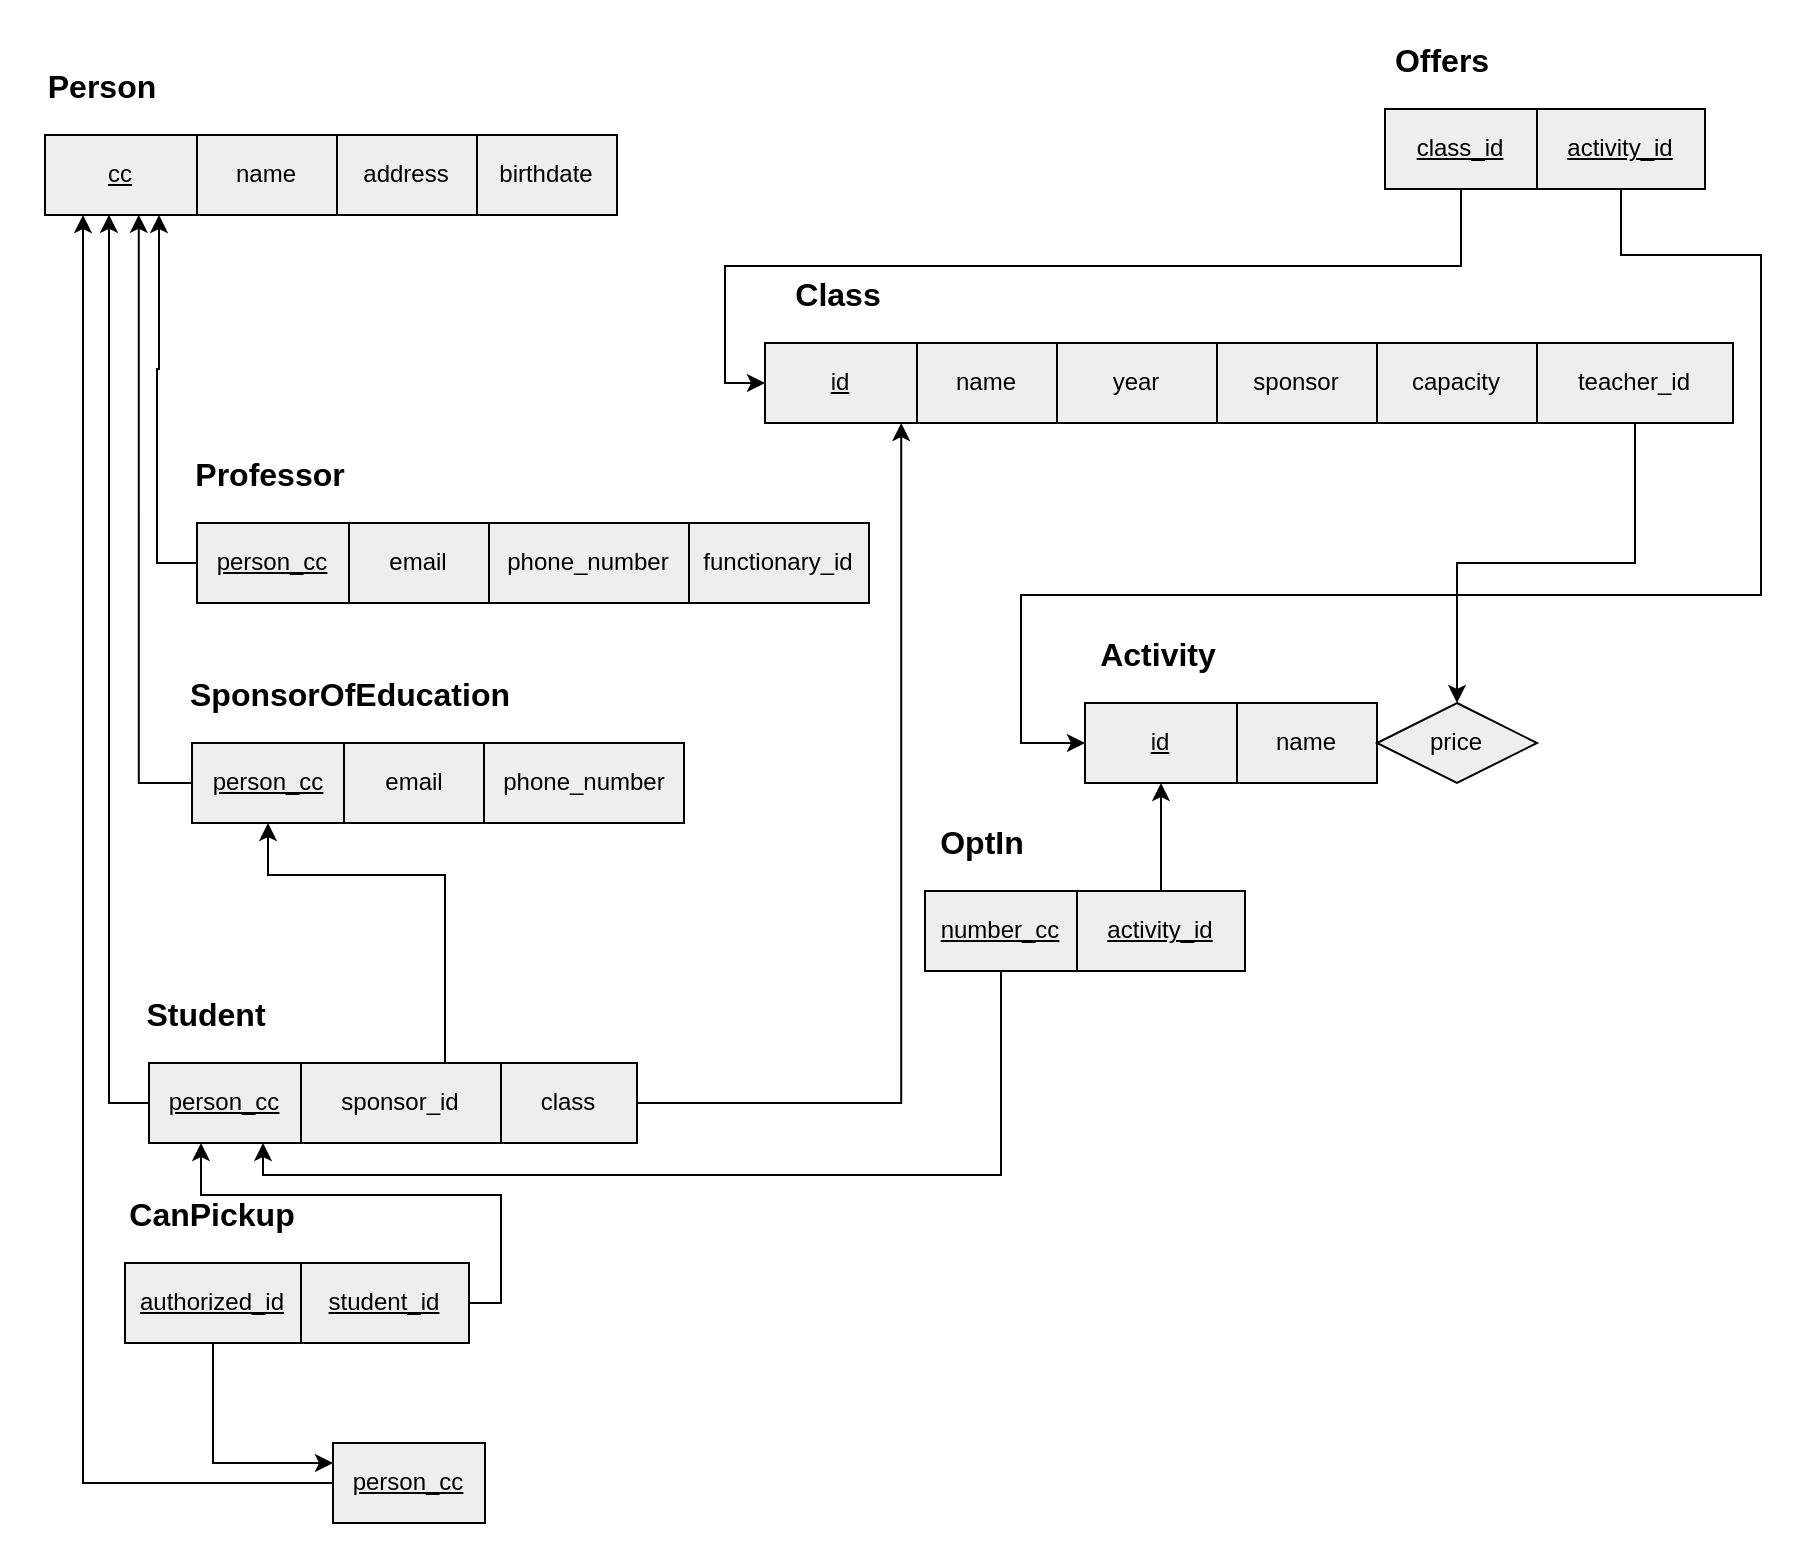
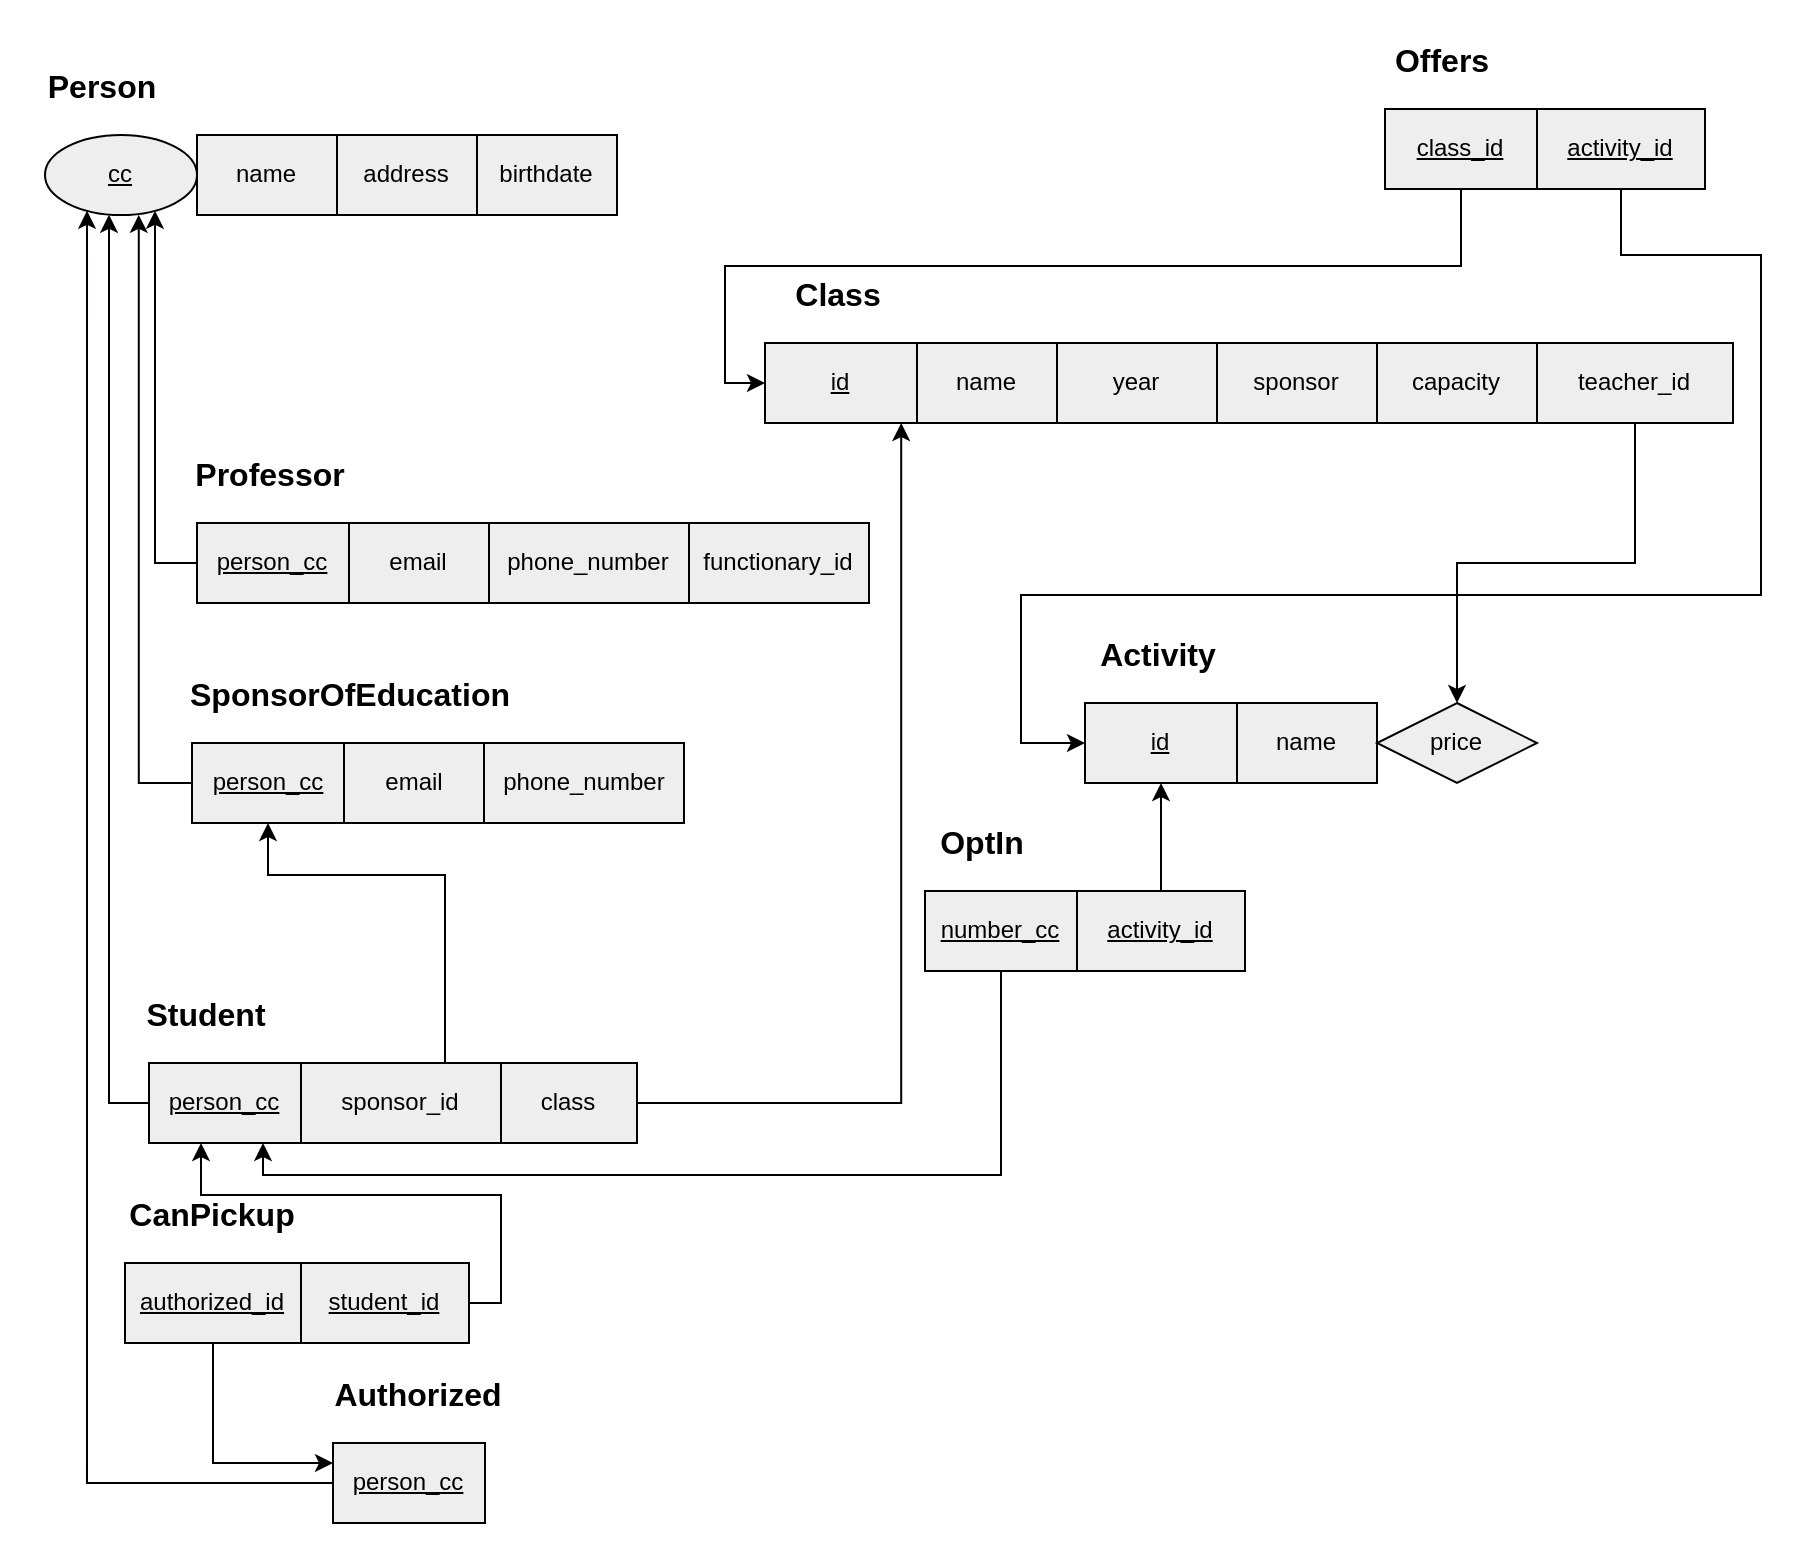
(121, 175) -> (121, 175)
none -> (419, 1395)
